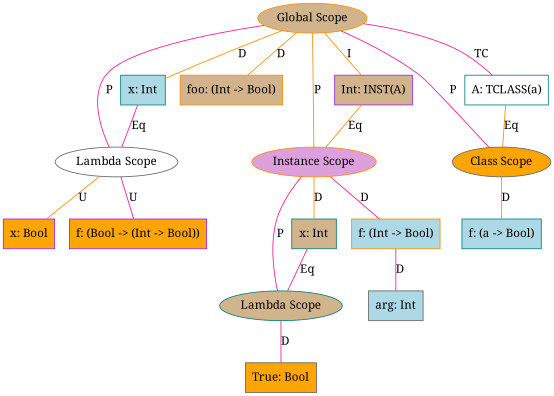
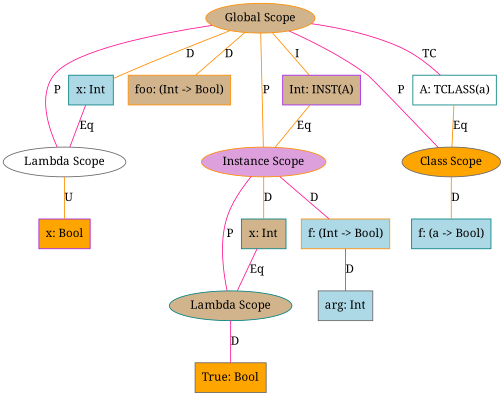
(138, 234) -> none
